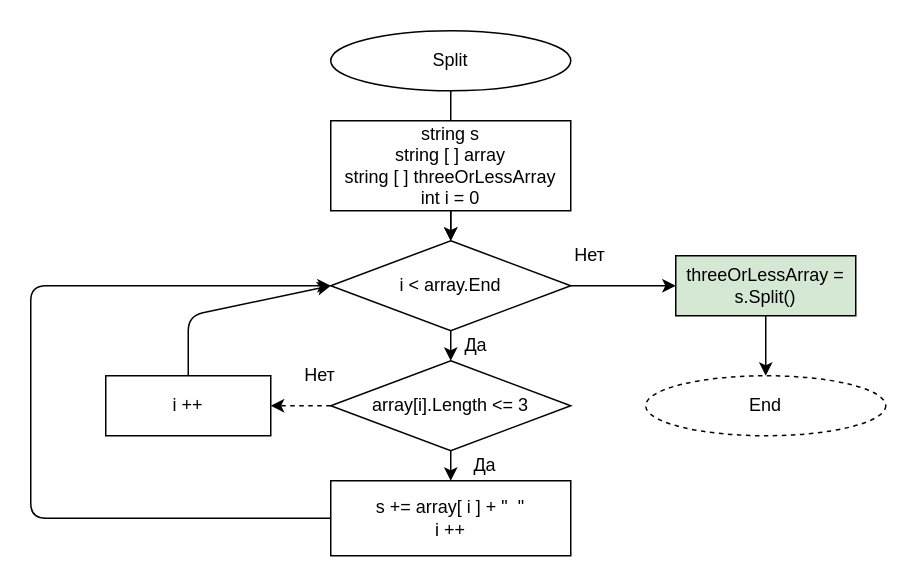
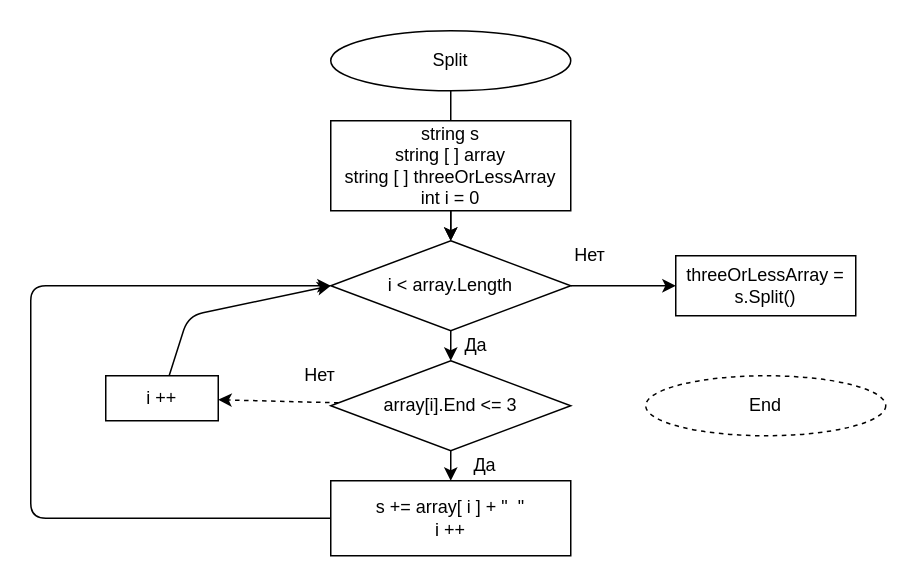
(451, 286) -> (451, 286)
(766, 286) -> (766, 286)
(766, 341) -> none
(188, 406) -> (162, 398)
(451, 406) -> (451, 406)
